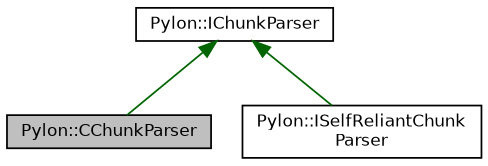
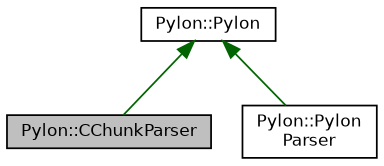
(235, 24) -> (208, 24)
(362, 132) -> (310, 132)
